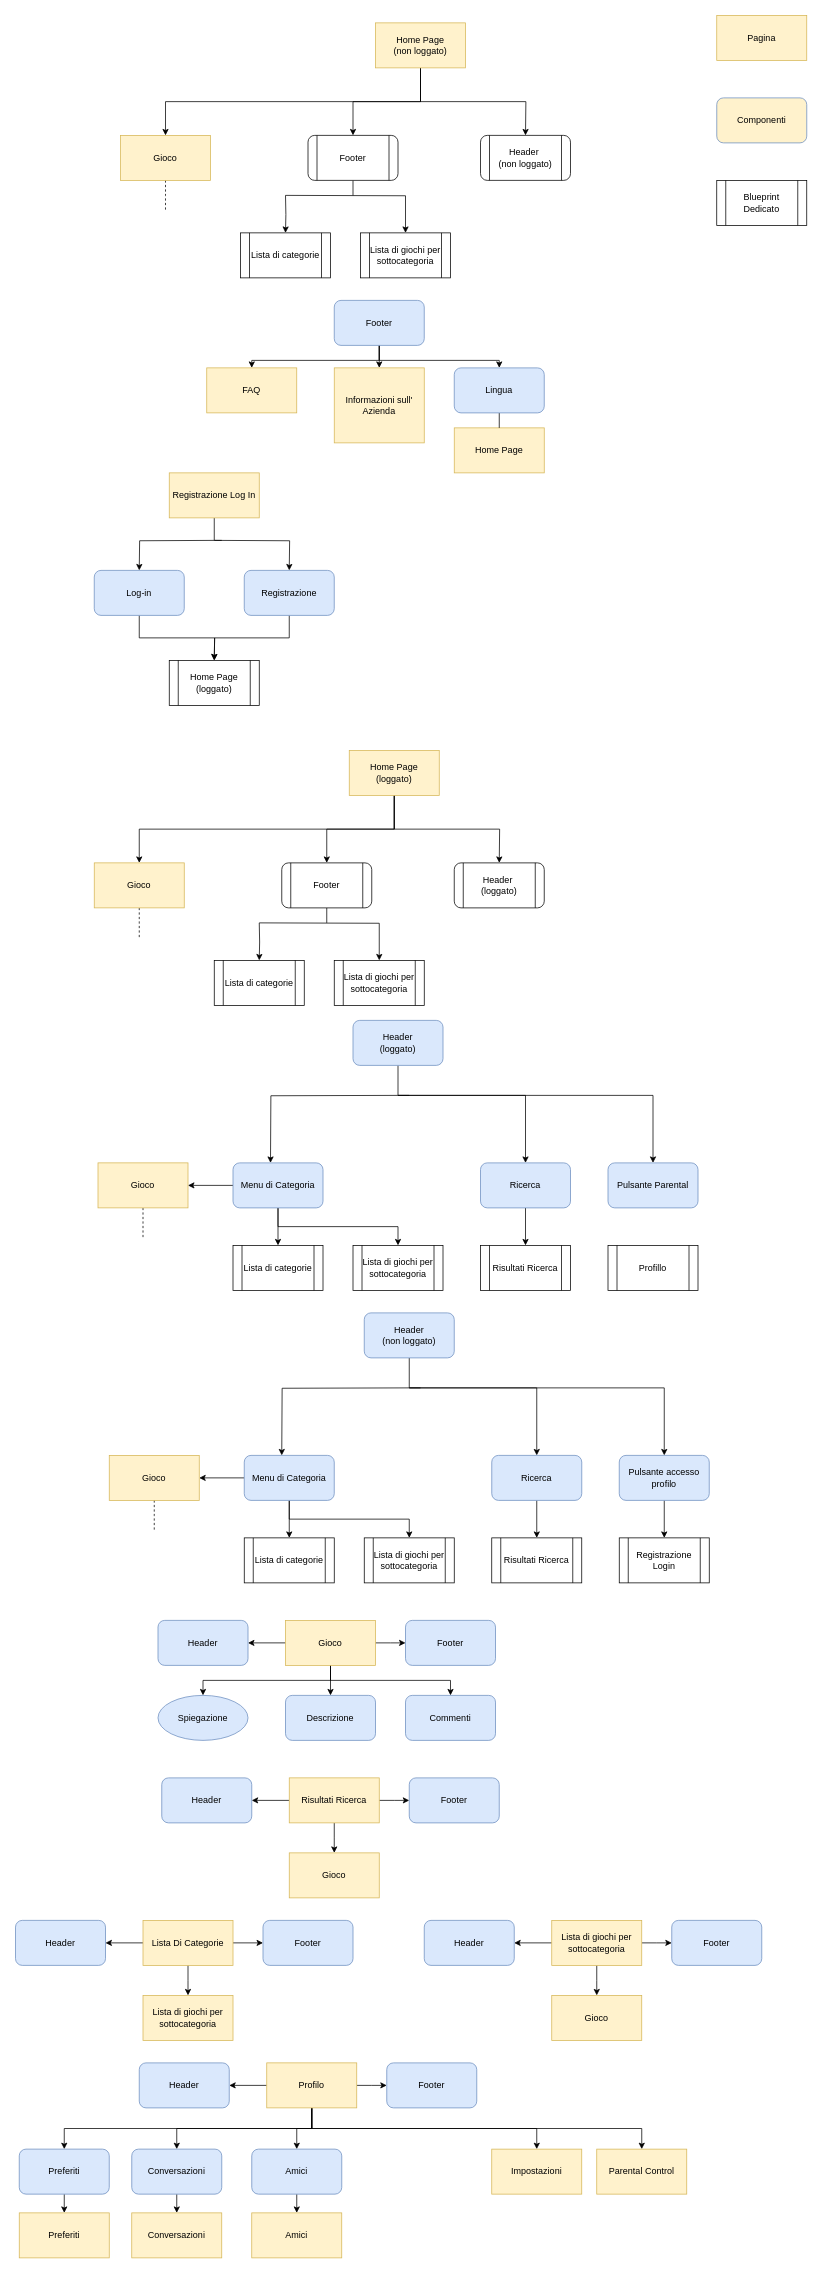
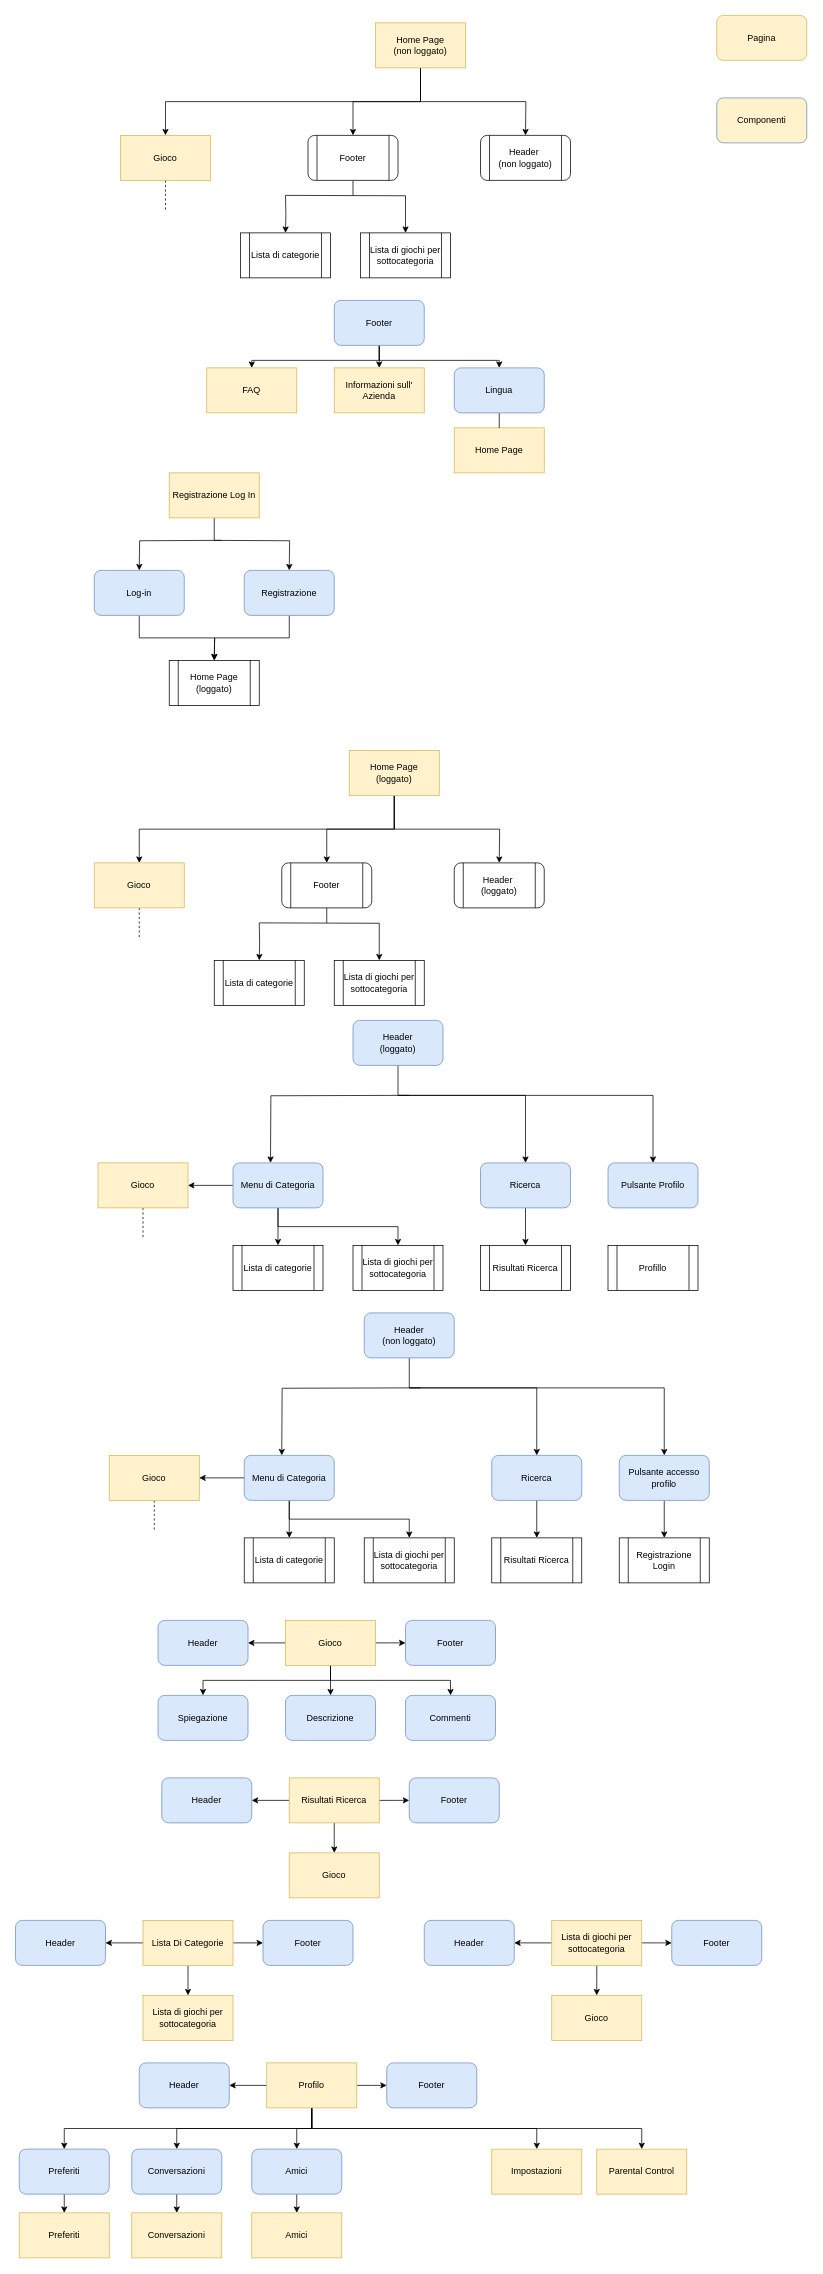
(762, 38) -> (762, 38)
(762, 203) -> none
(379, 405) -> (379, 390)
(653, 1185) -> (653, 1185)
(203, 1718) -> (203, 1718)
